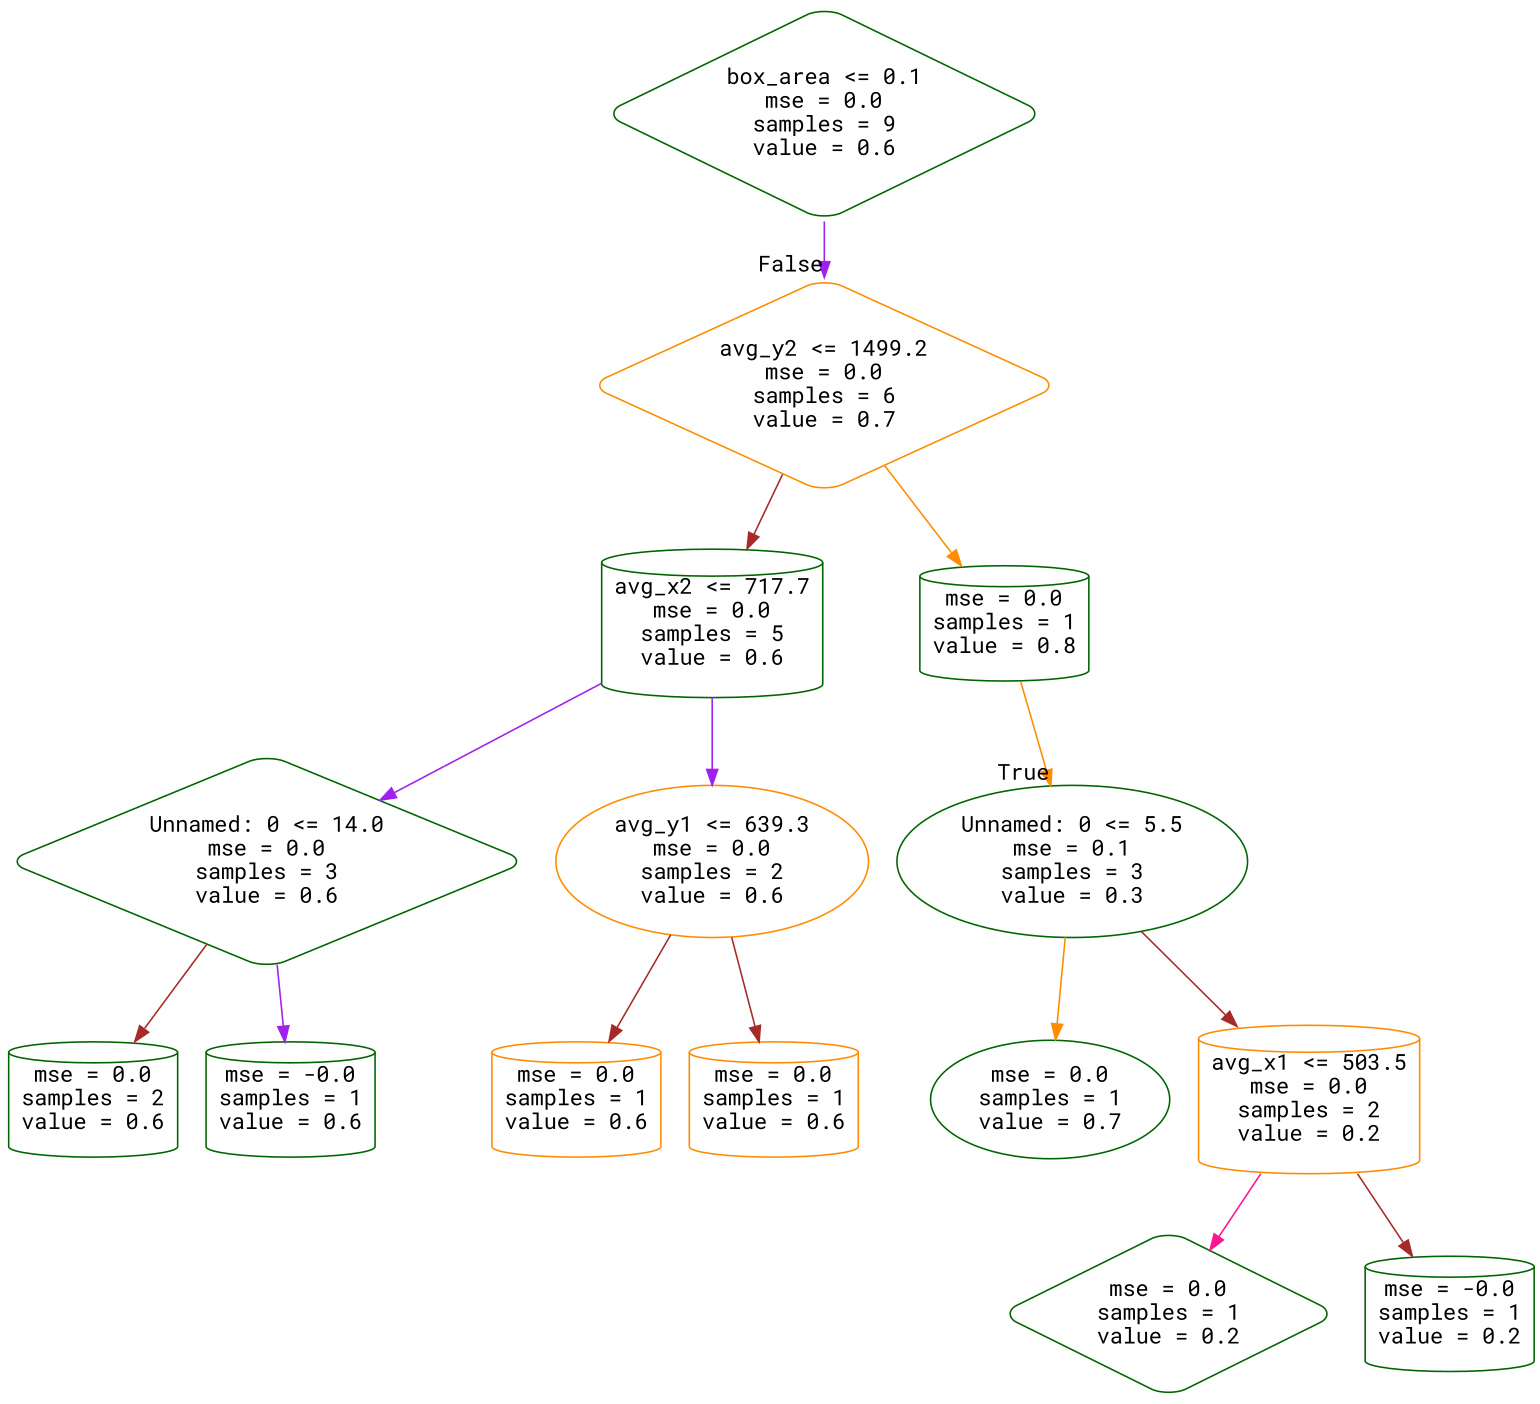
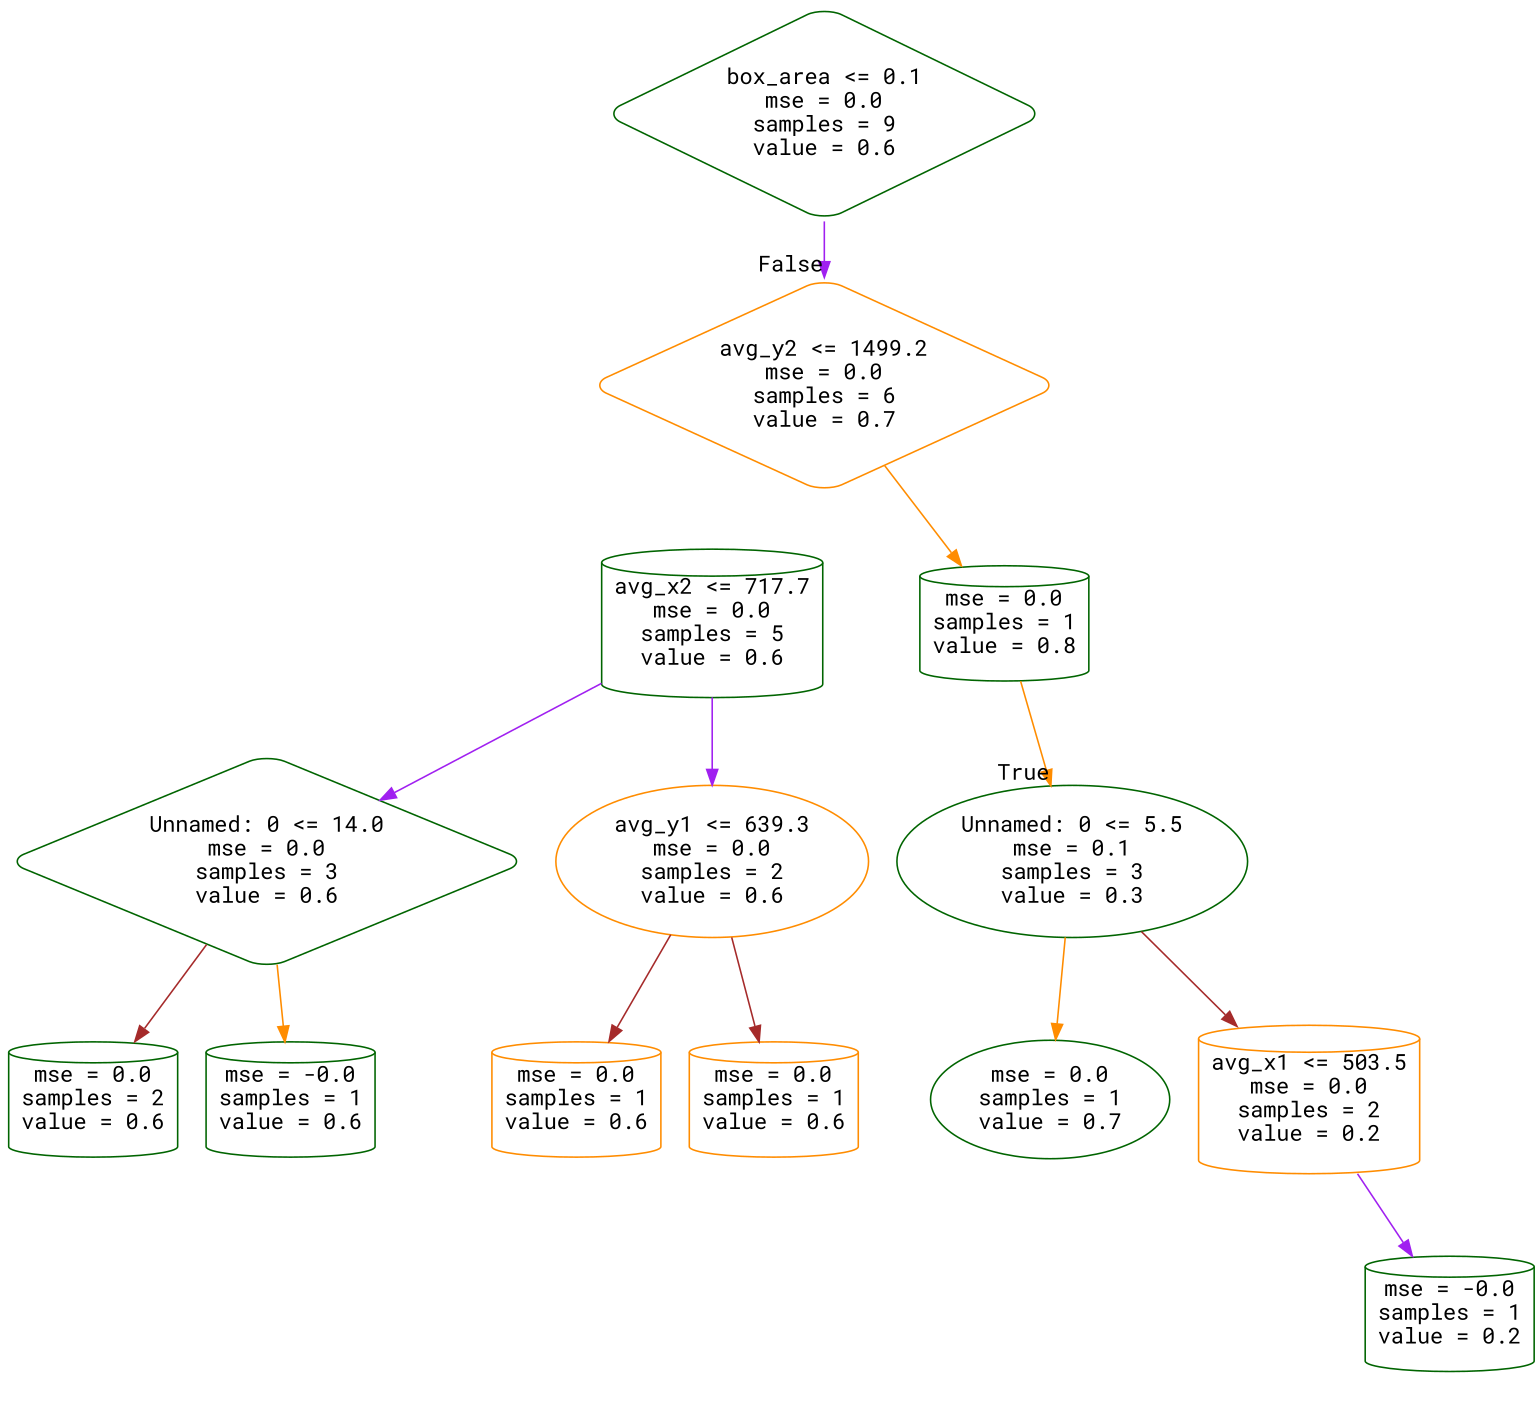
(768, 504) -> none
(280, 995) -> (280, 995)
(1380, 1208) -> (1380, 1208)
(1169, 1314) -> none
